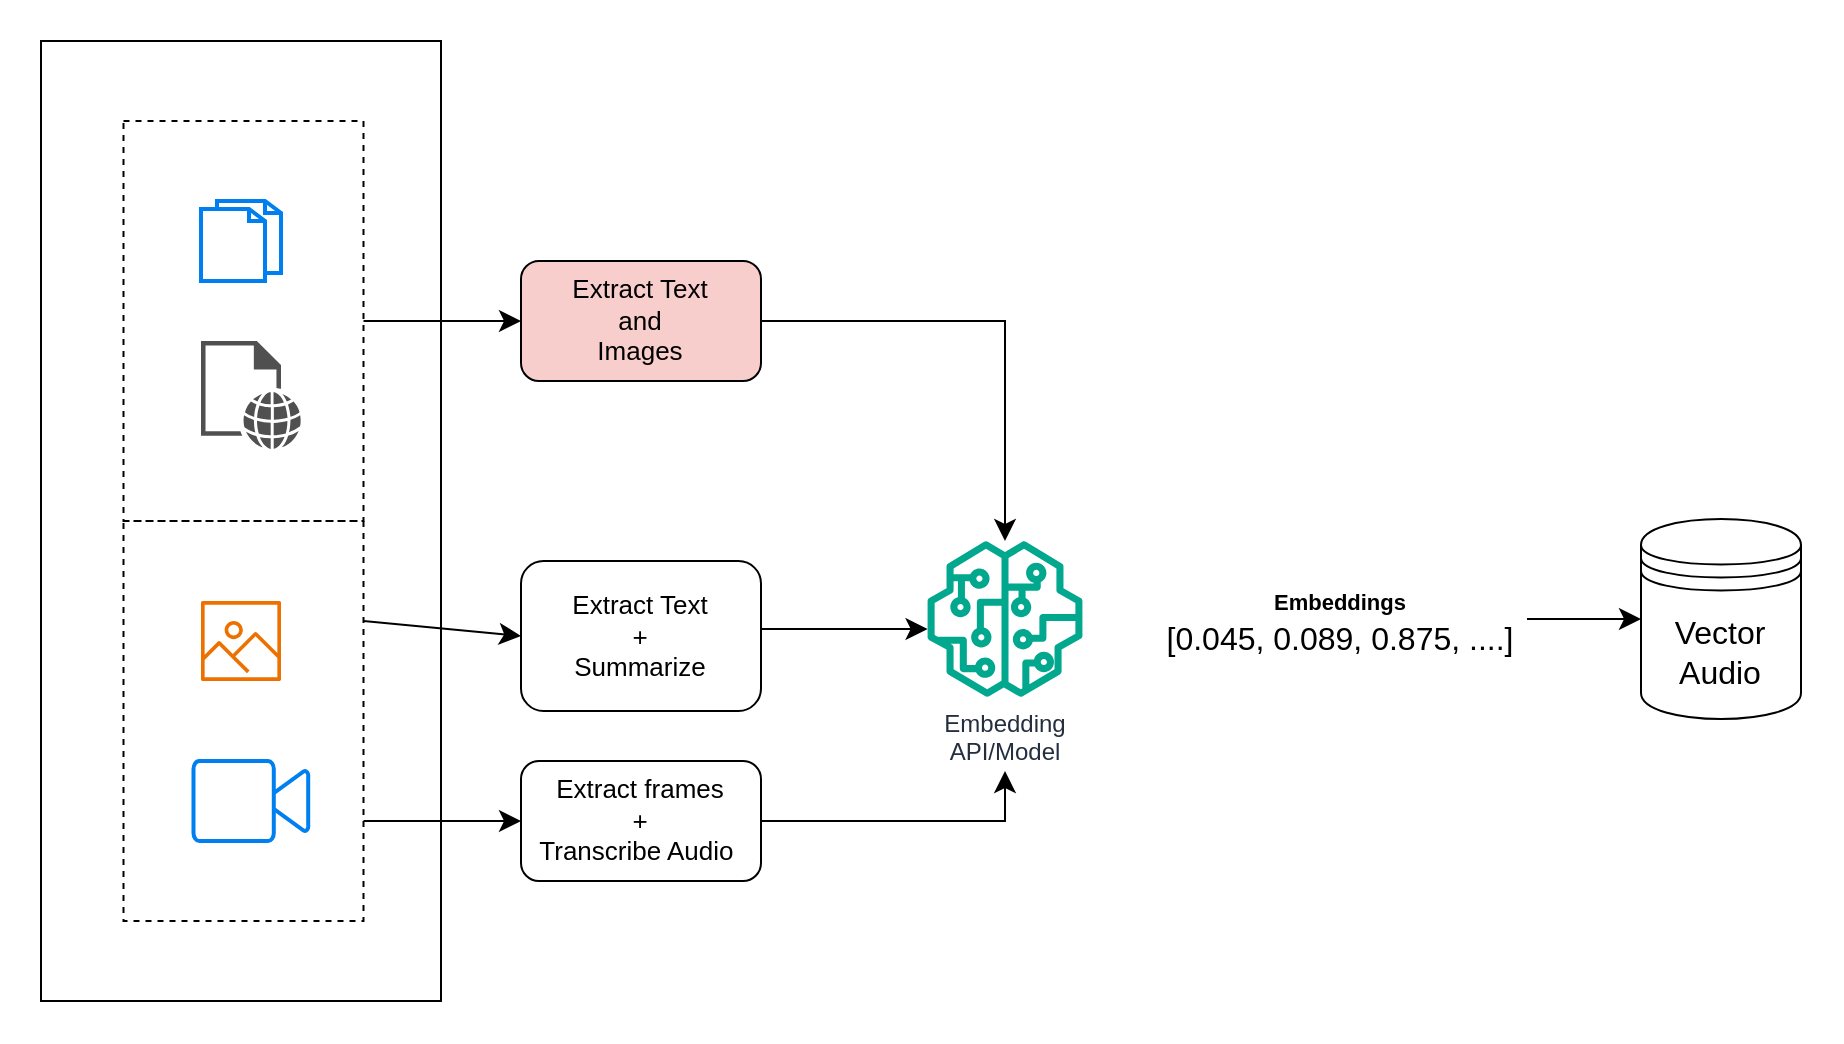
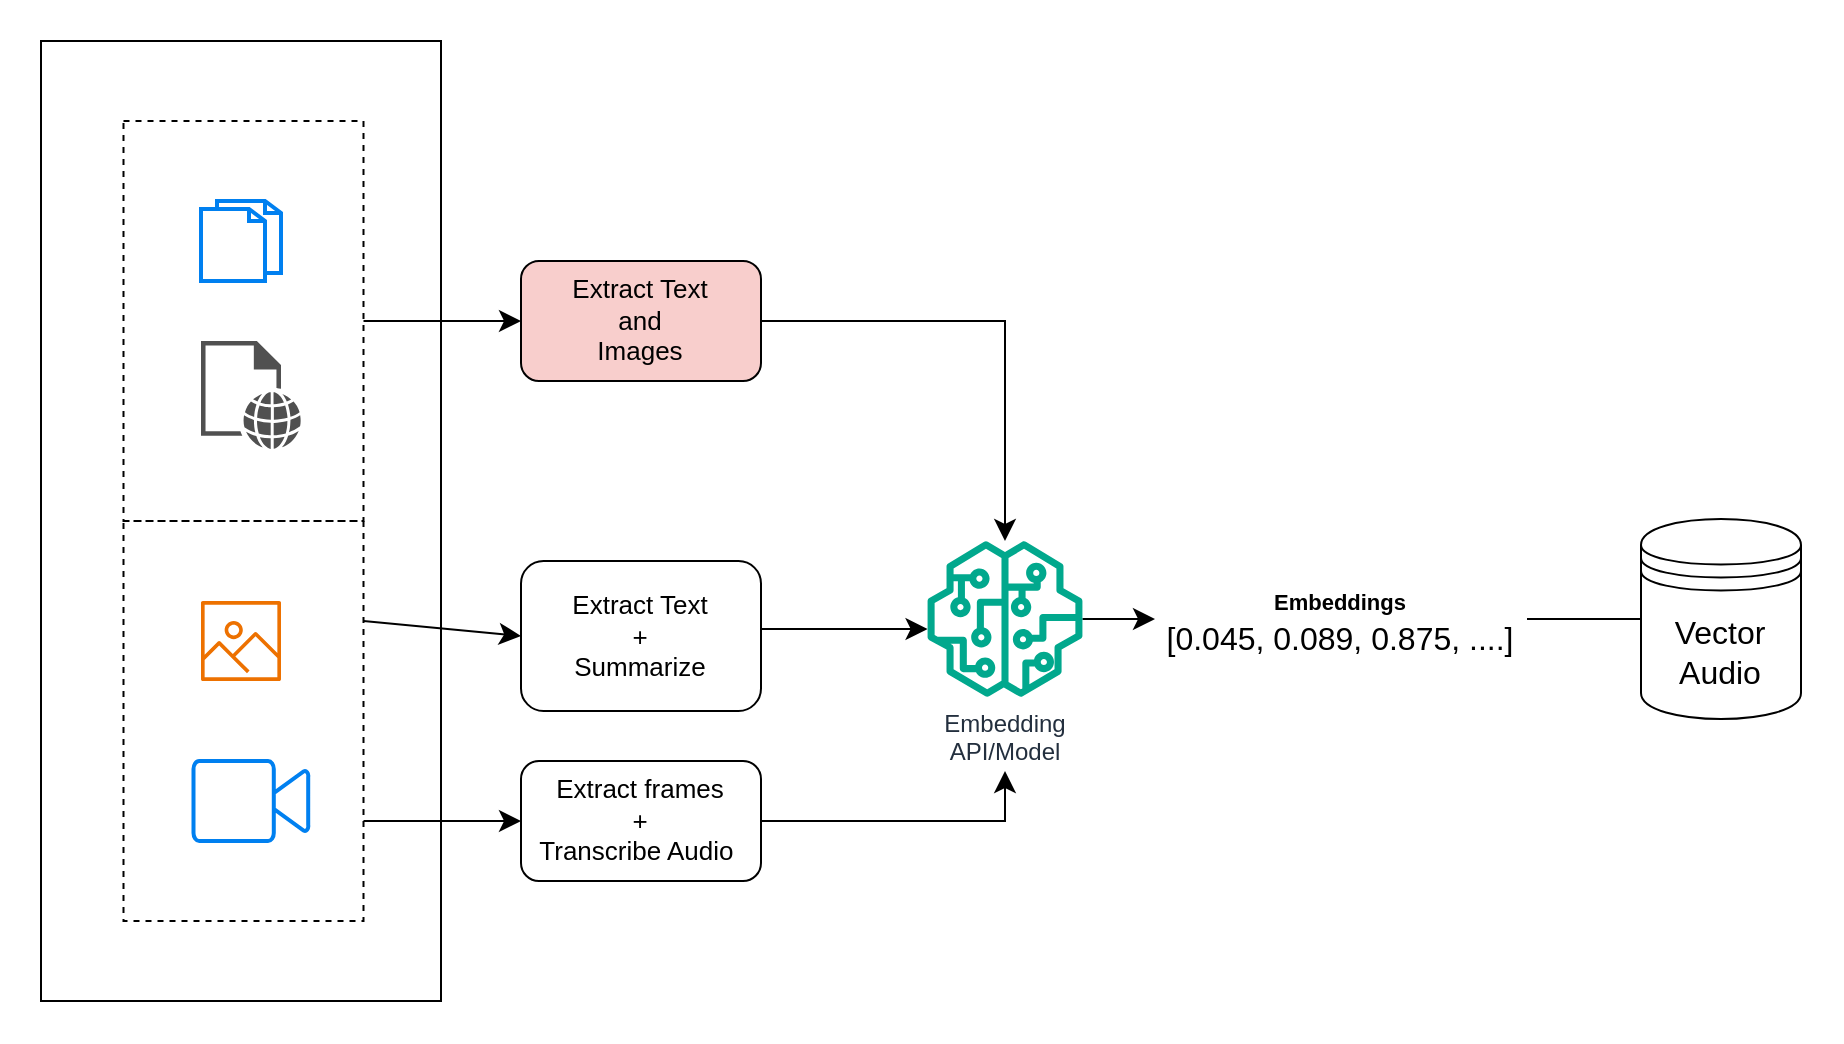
none -> (1111, 619)
(1623, 619) -> (1630, 619)
